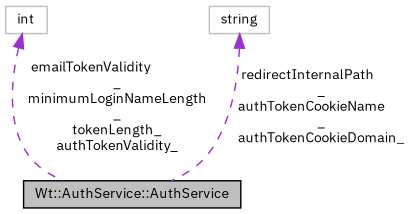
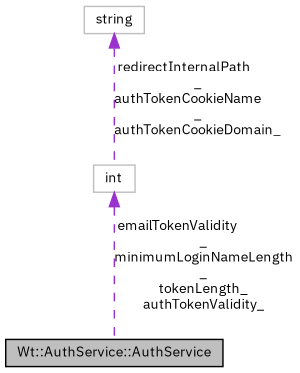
(224, 125) -> (114, 107)
